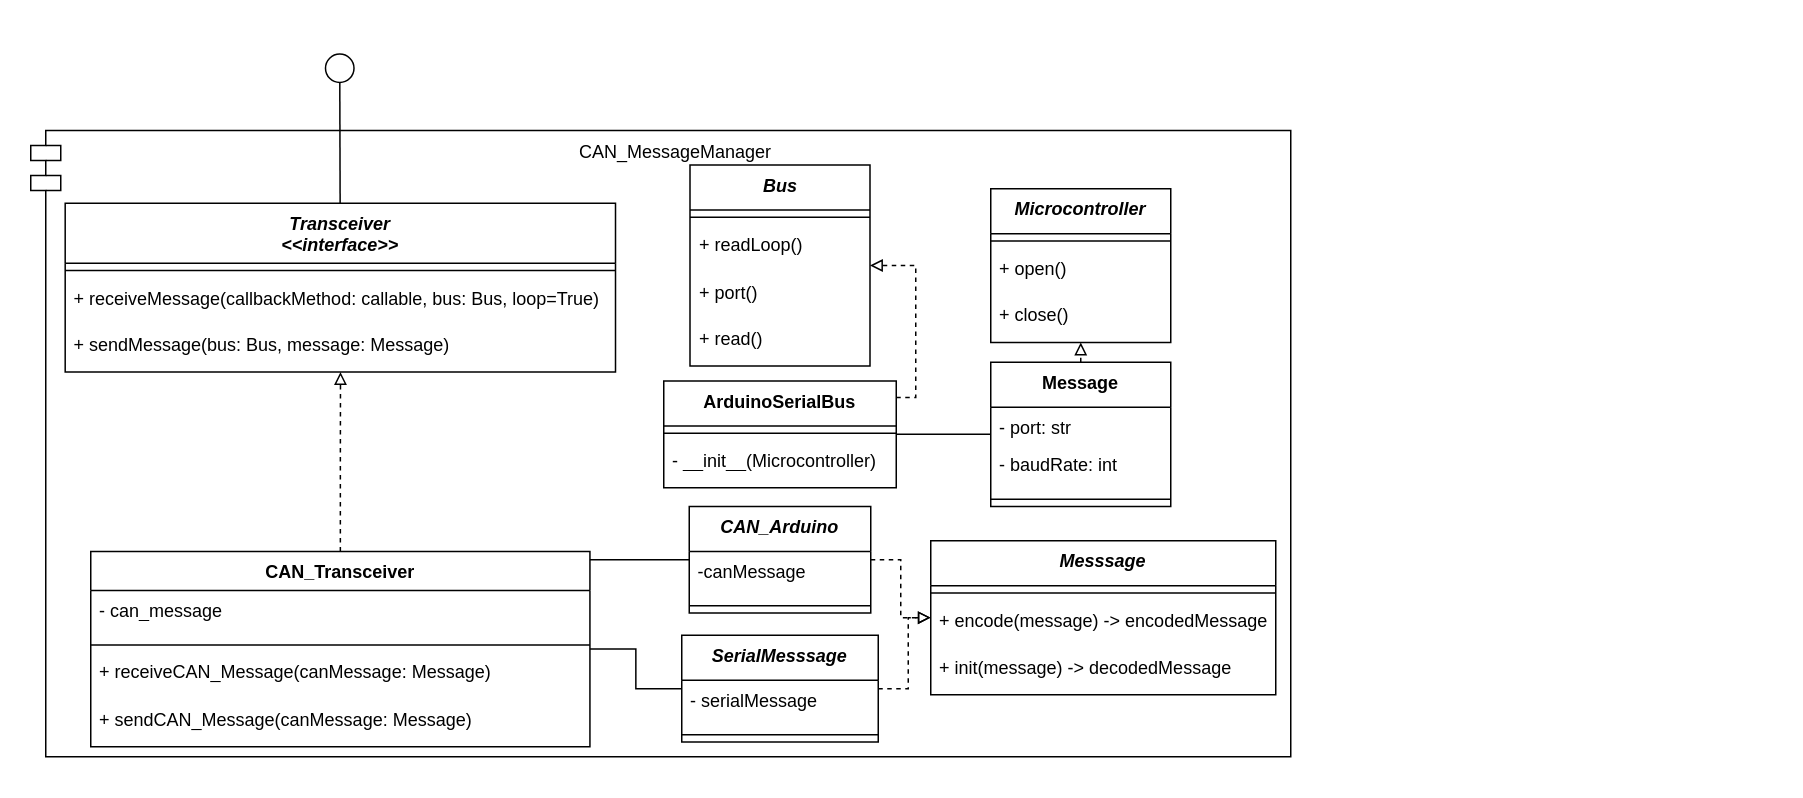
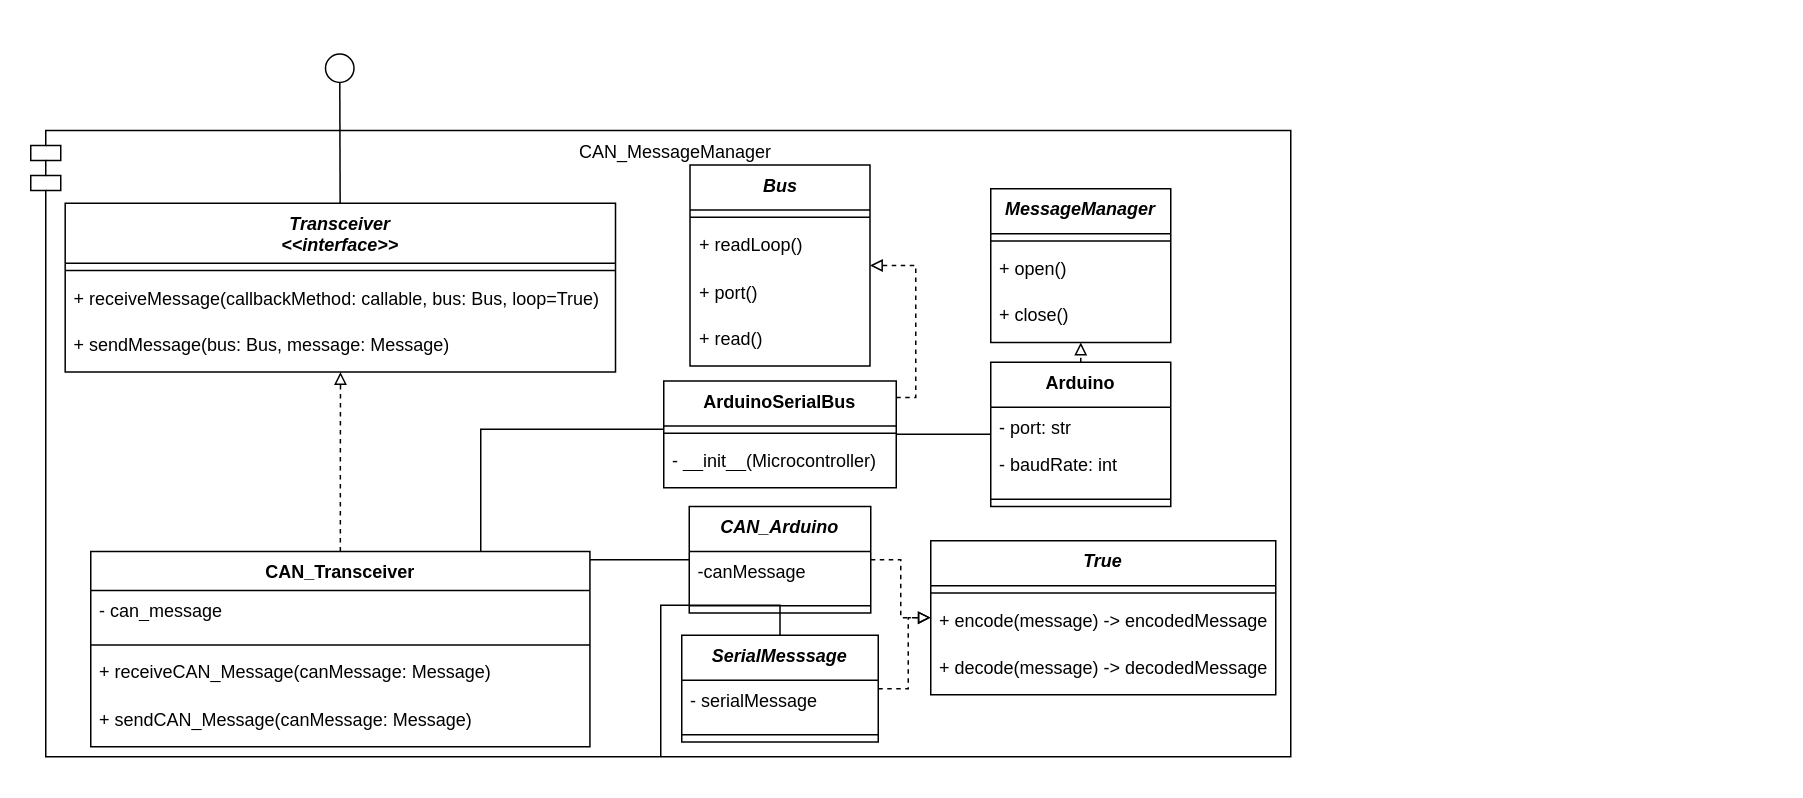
(1081, 210) -> (1081, 210)
(1081, 384) -> (1081, 384)
none -> (510, 429)
(1103, 562) -> (1103, 562)
(636, 668) -> (661, 667)
(1094, 669) -> (1105, 679)
